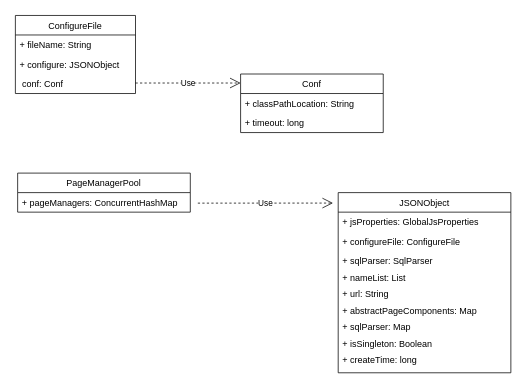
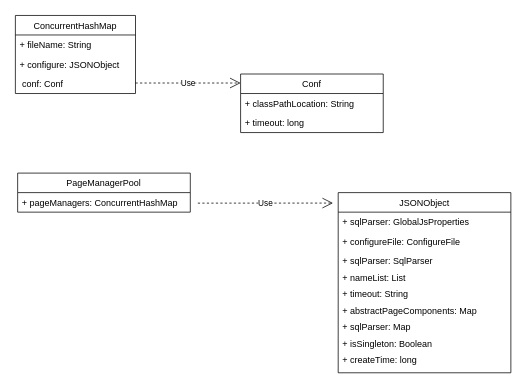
(75, 26) -> (75, 26)
(419, 222) -> (412, 222)
(369, 294) -> (379, 294)
